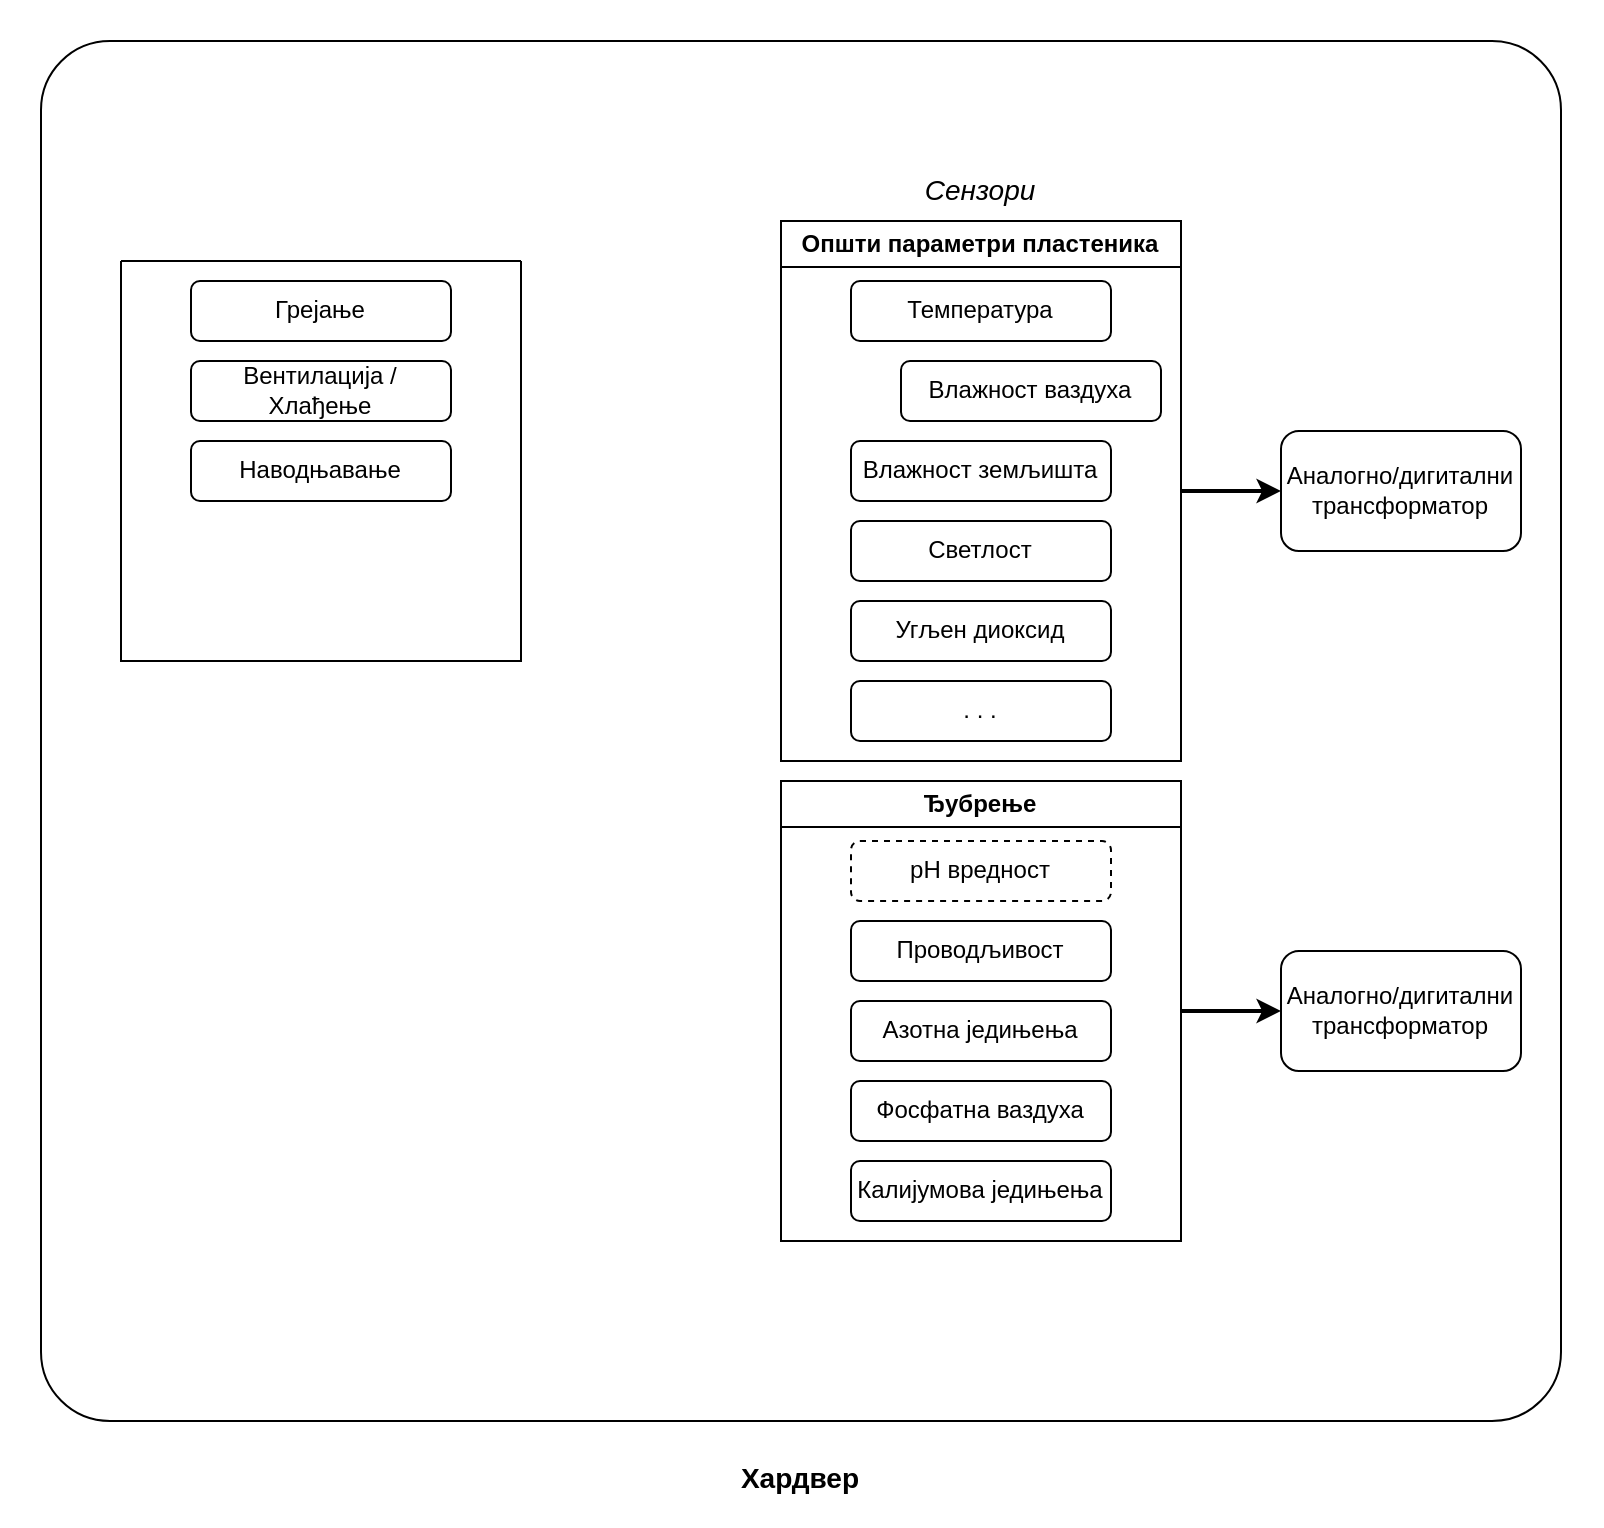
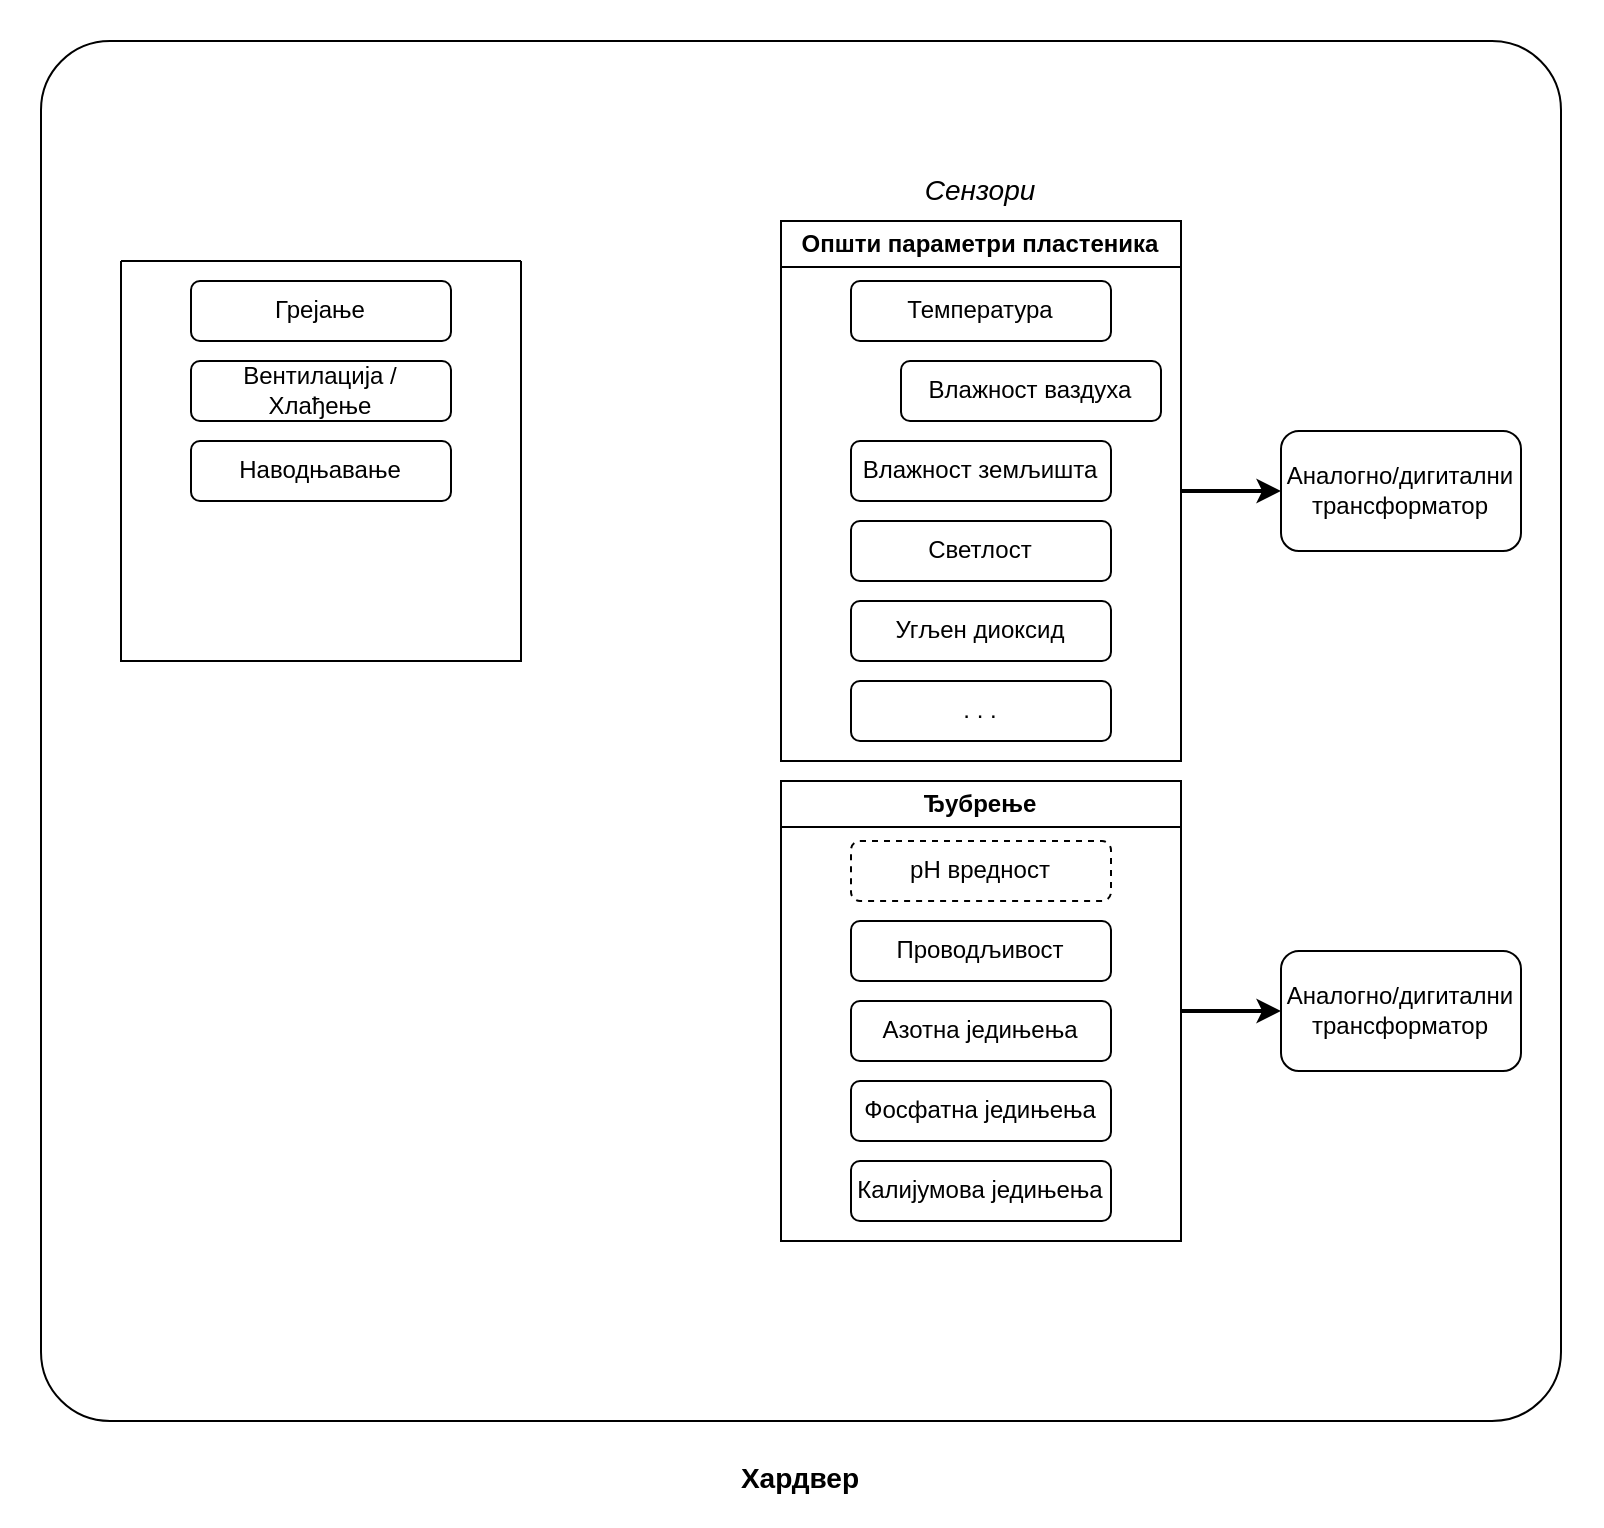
(981, 1111) -> (981, 1111)
